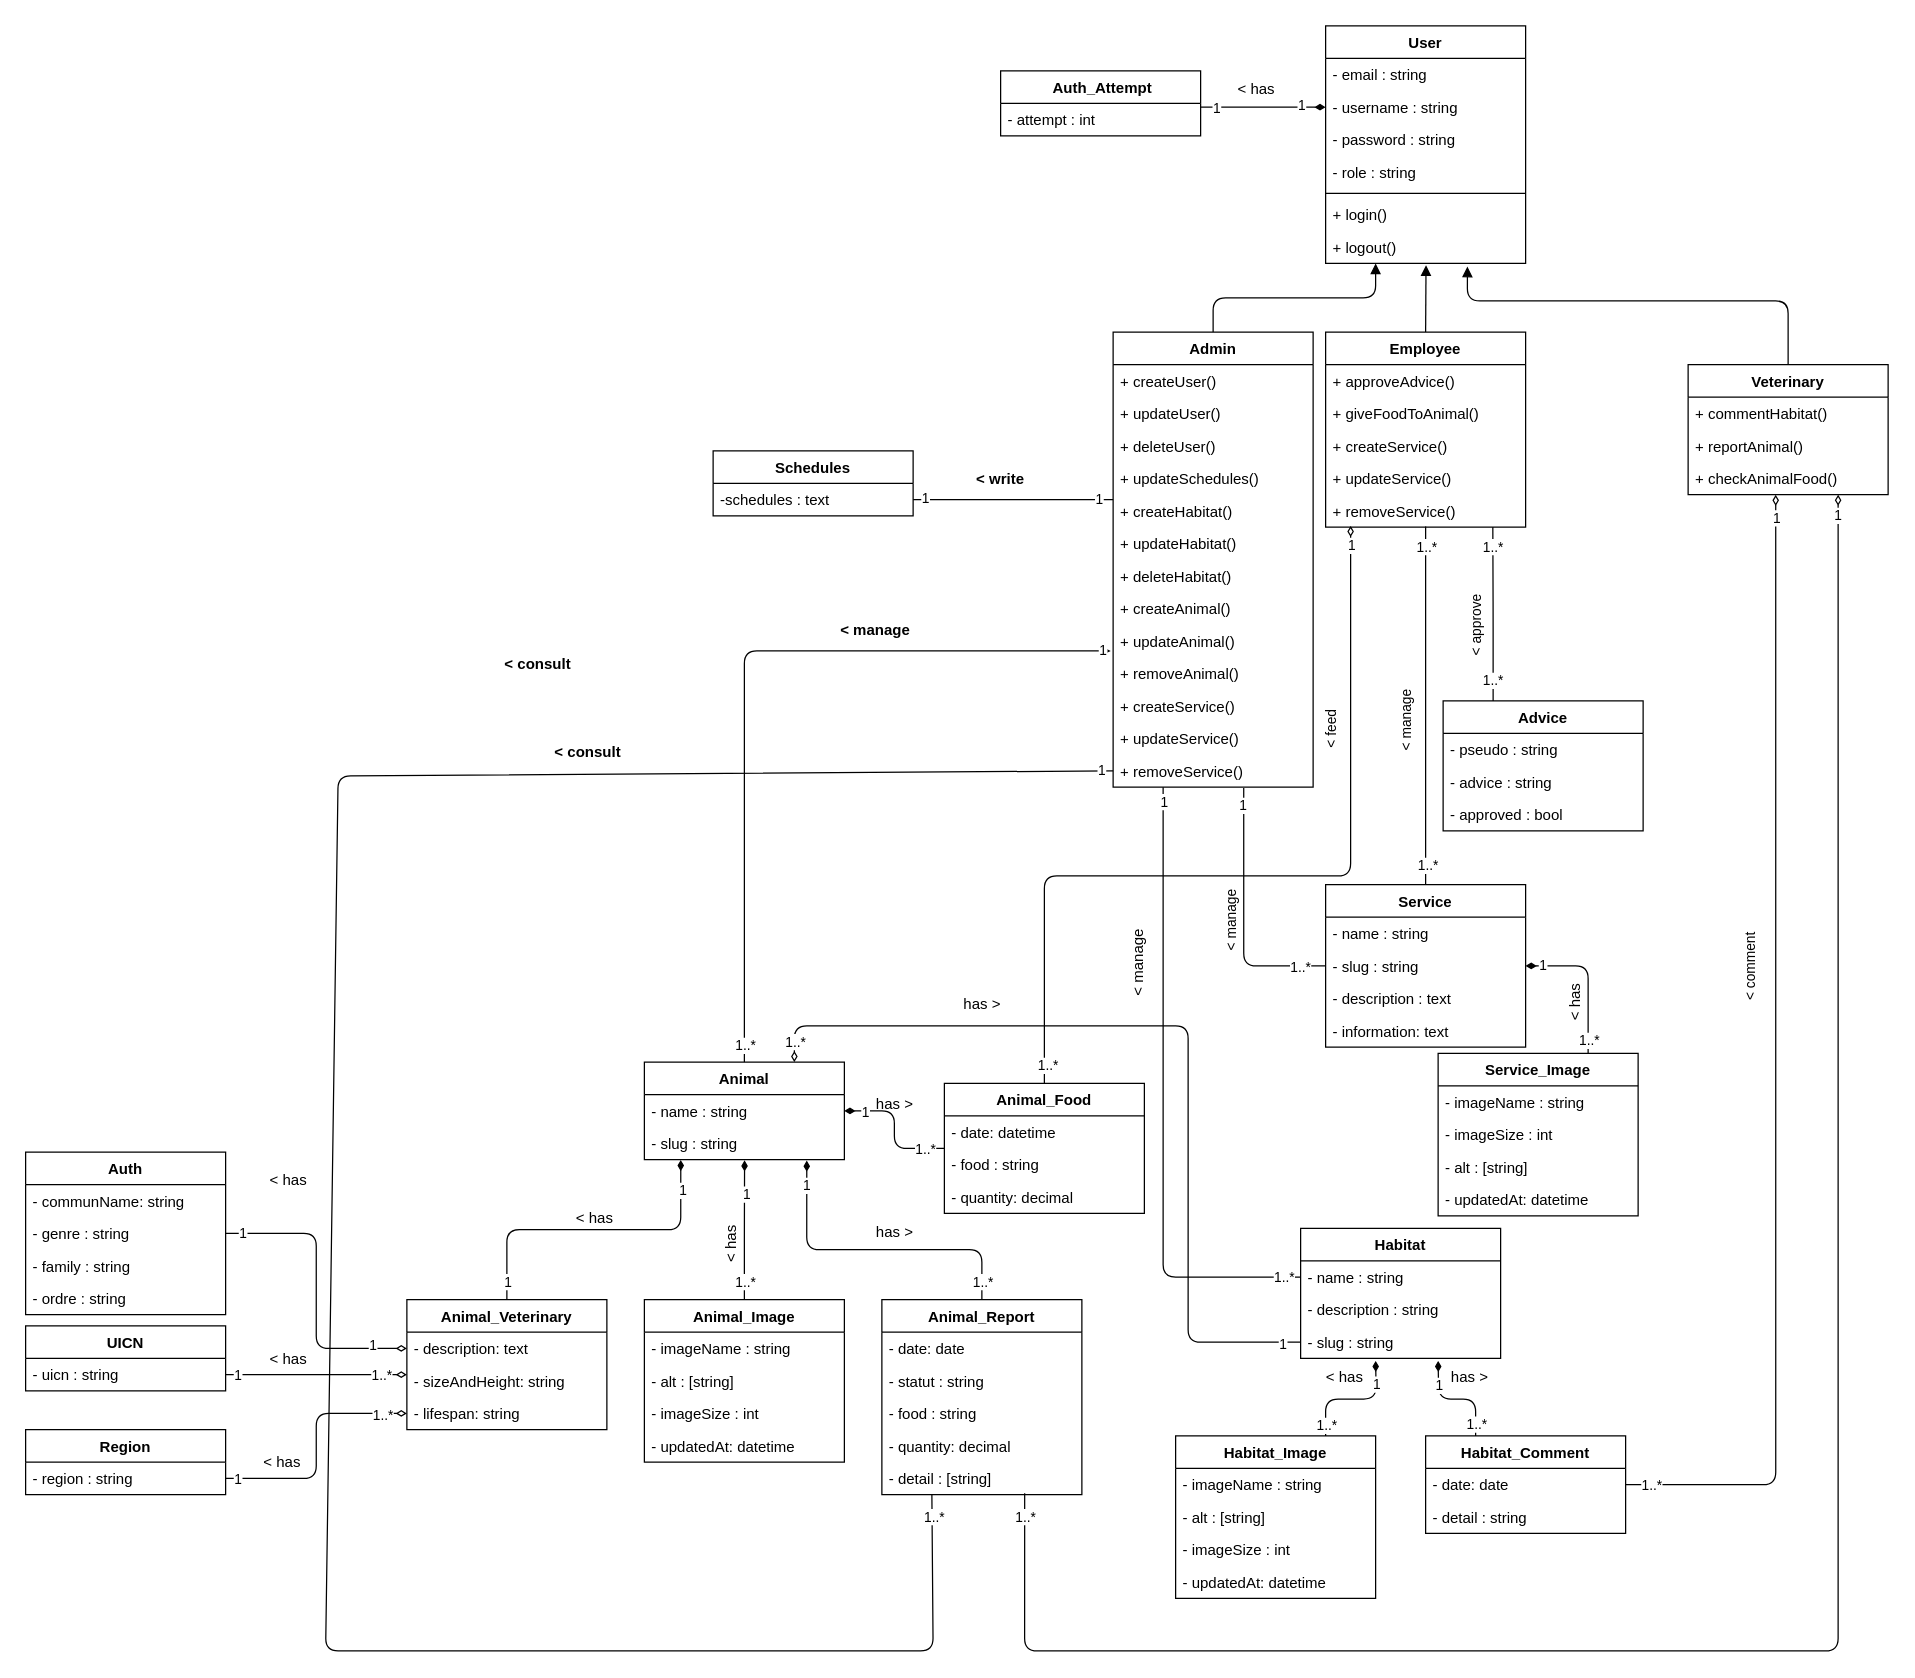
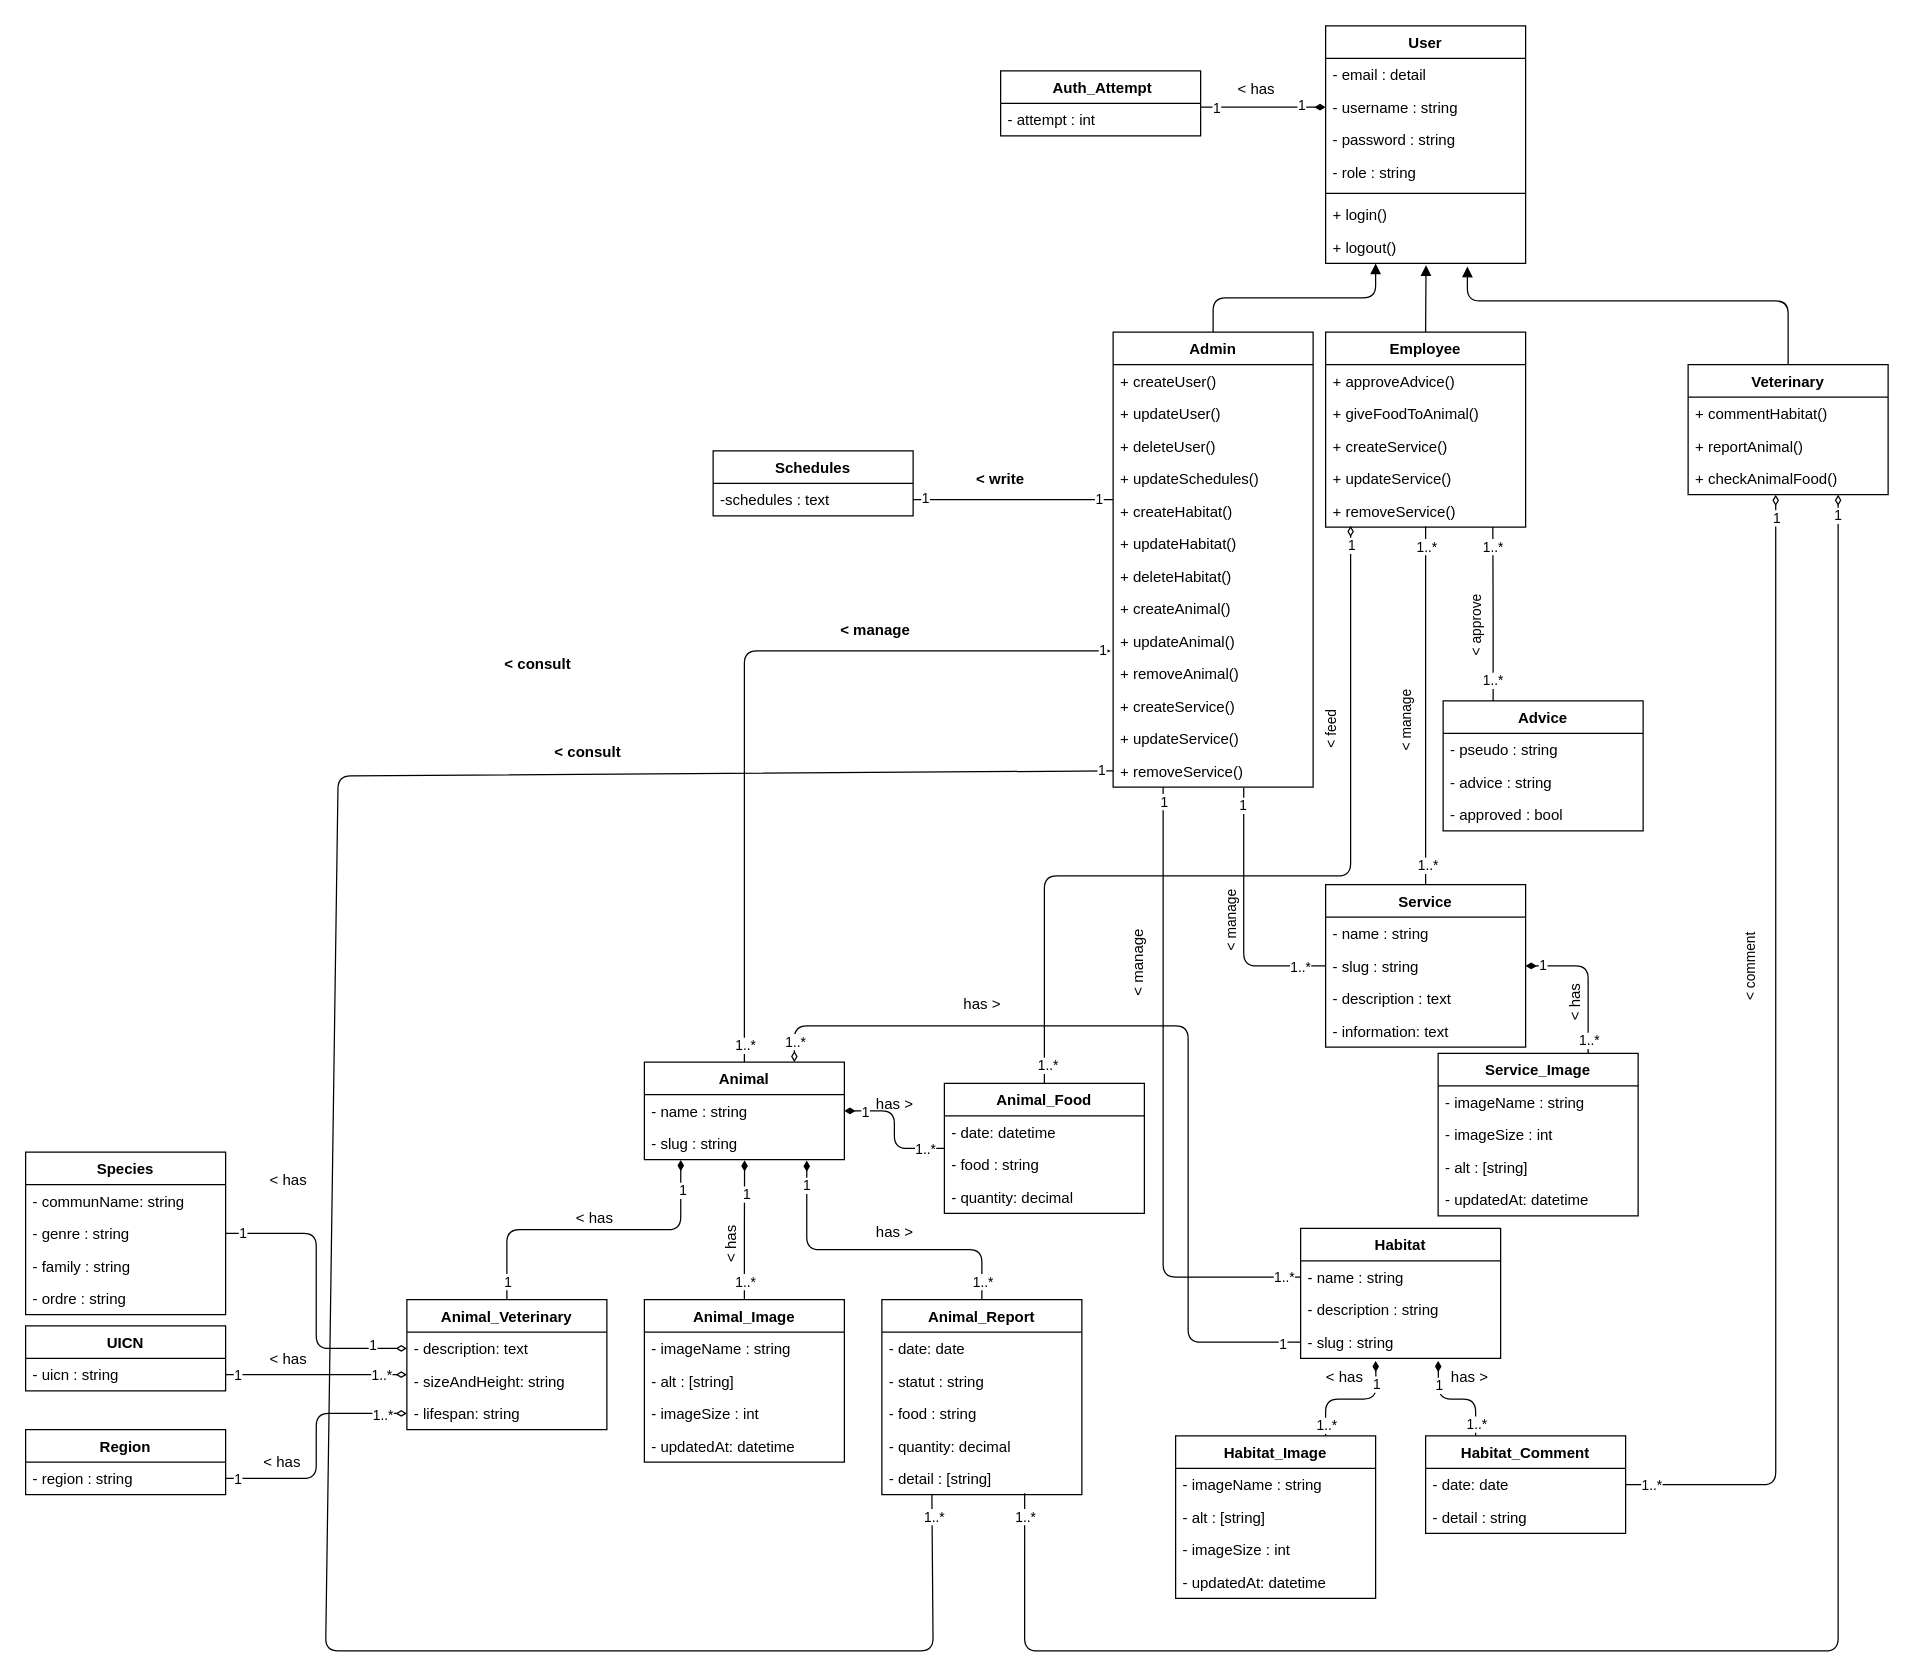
(1388, 75) -> (1386, 75)
(125, 1169) -> (125, 1169)
